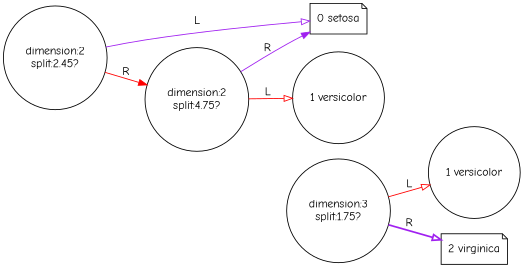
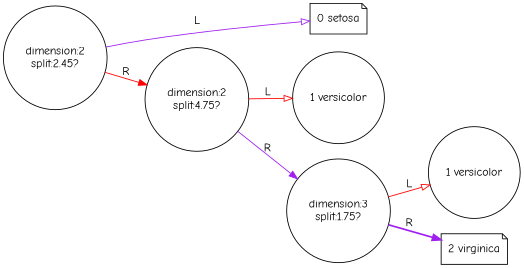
(271, 53) -> (264, 152)
(411, 231) -> (411, 231)
